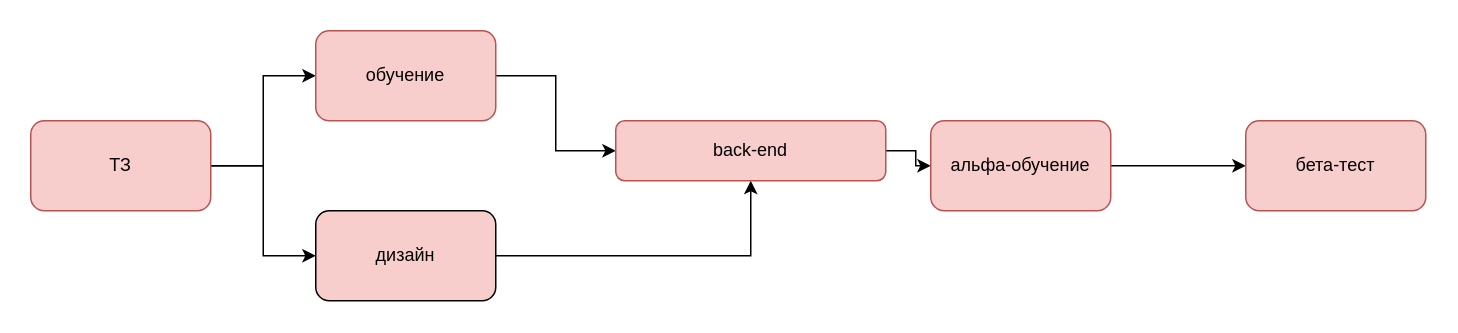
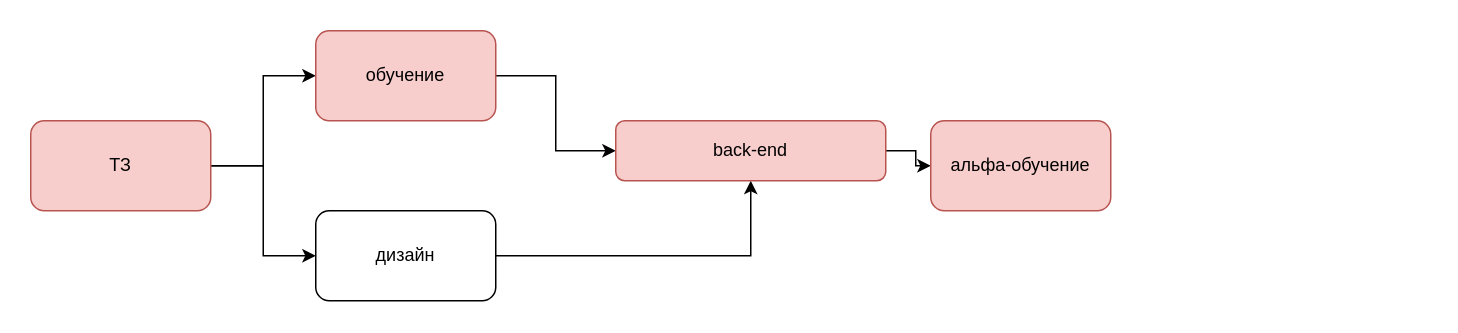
(1173, 166) -> none
(1336, 166) -> none
(406, 256) -> (406, 256)
